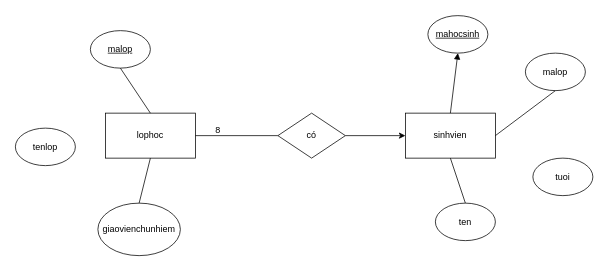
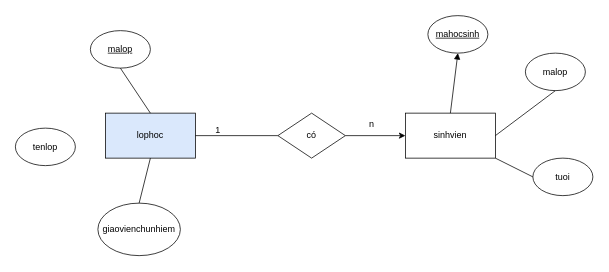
none -> (372, 124)
(218, 130) -> (218, 130)
(150, 135) -> (150, 135)
none -> (514, 167)
(458, 181) -> none
(465, 222) -> none
